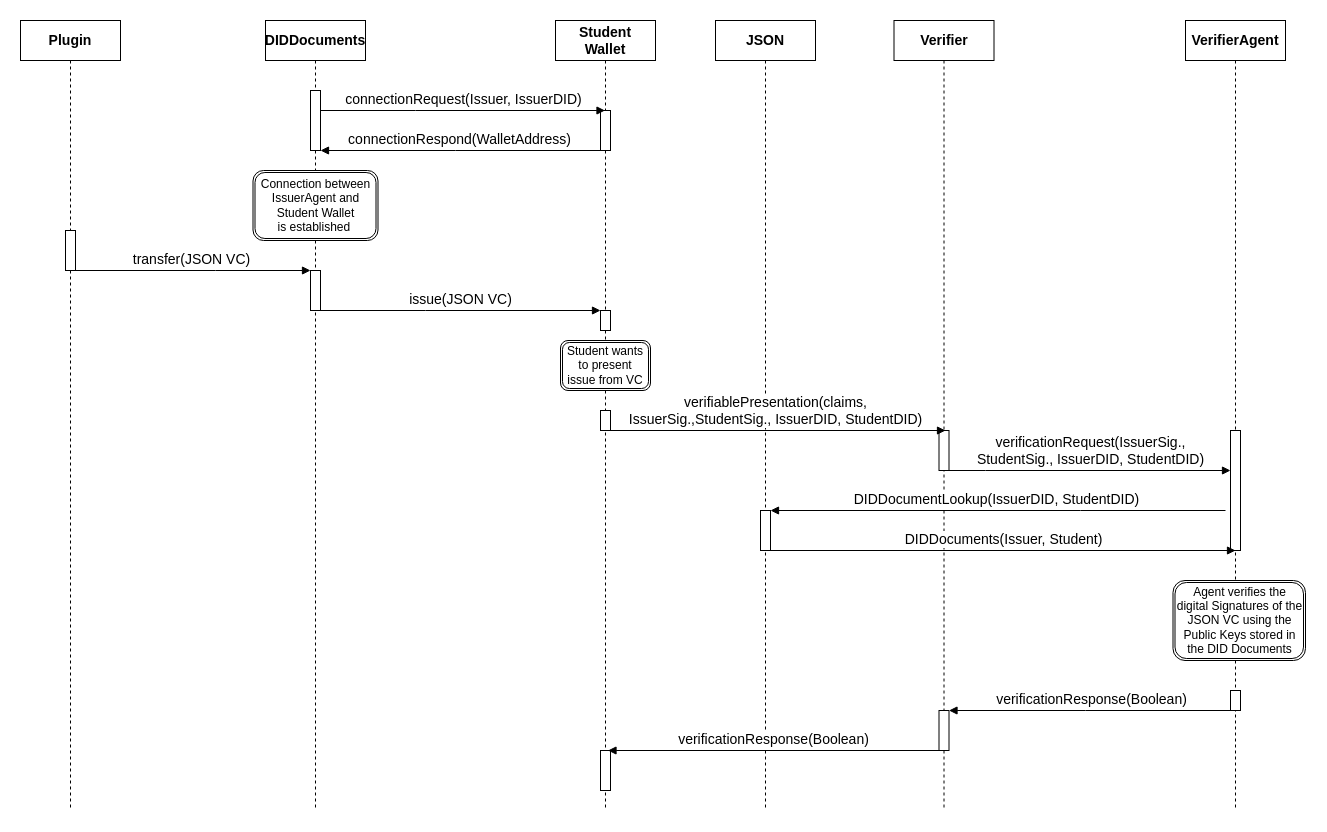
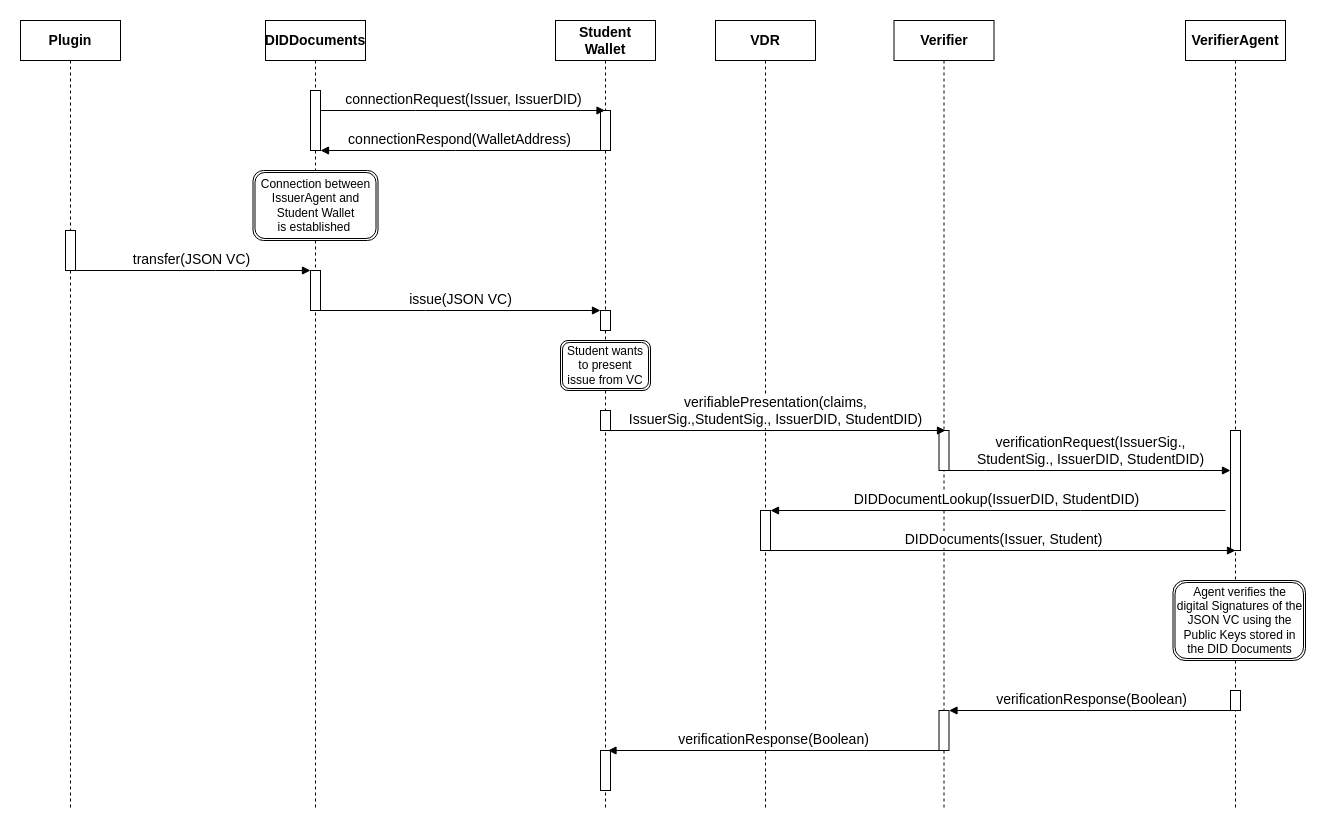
(766, 41) -> (766, 41)
